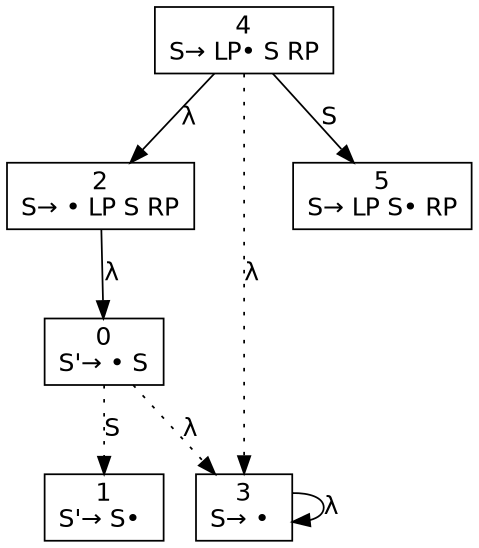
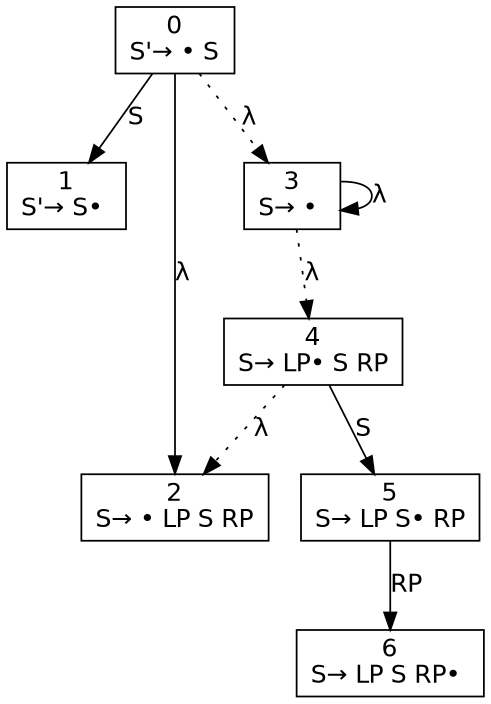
(178, 112) -> (250, 423)
(102, 265) -> (175, 265)
(244, 265) -> (302, 265)
(104, 421) -> (126, 111)
none -> (390, 663)
